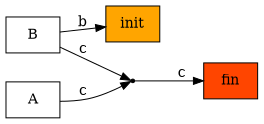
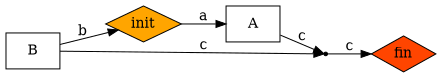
(133, 24) -> (143, 24)
none -> (198, 24)
(231, 81) -> (404, 54)
